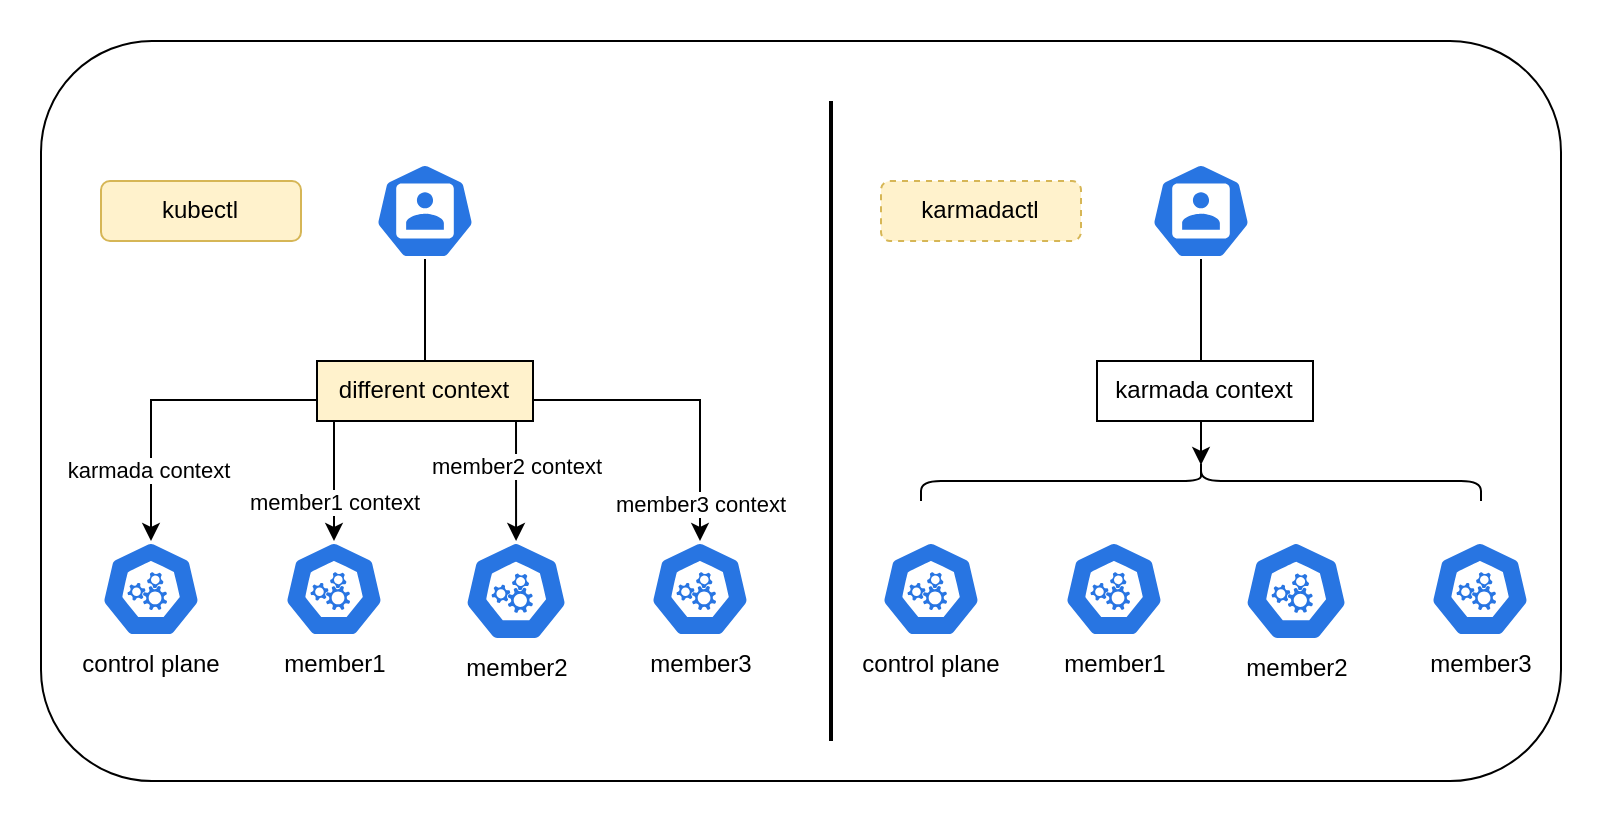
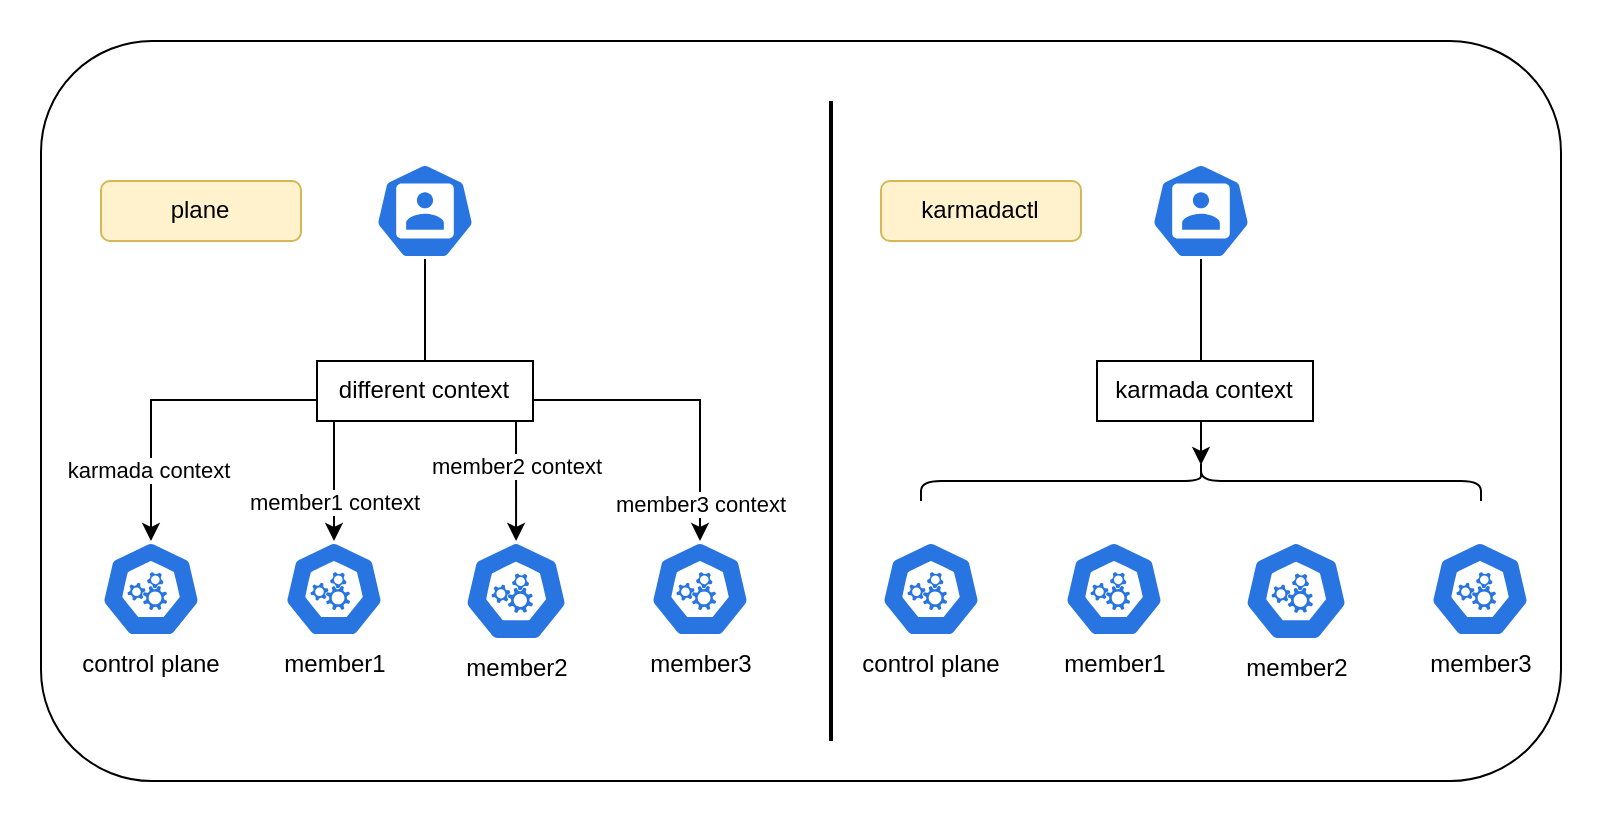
(201, 211) -> (201, 211)
(981, 211) -> (981, 211)
(425, 391) -> (425, 391)
